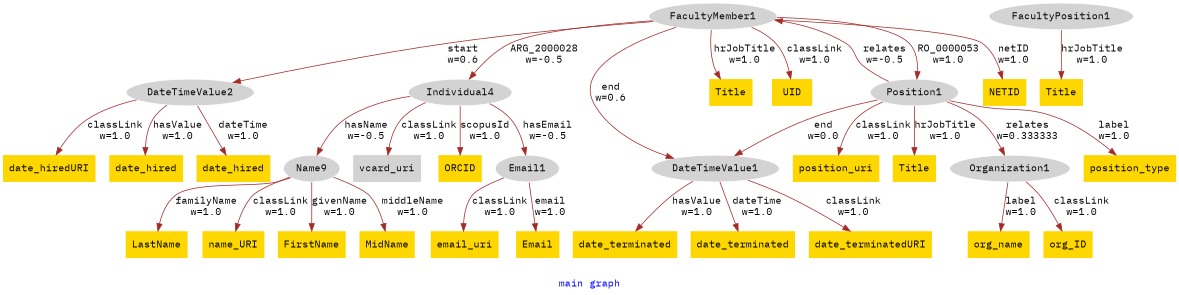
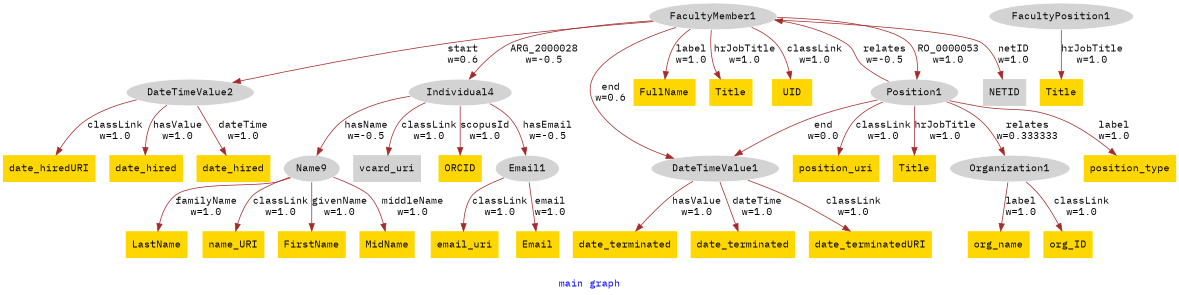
none -> (665, 92)
(1005, 92) -> (1005, 92)
